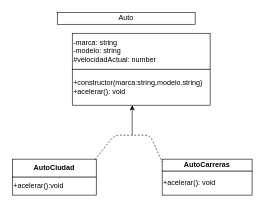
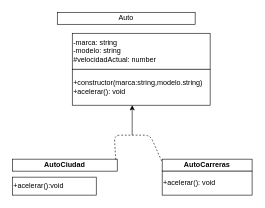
(54, 168) -> (65, 165)
